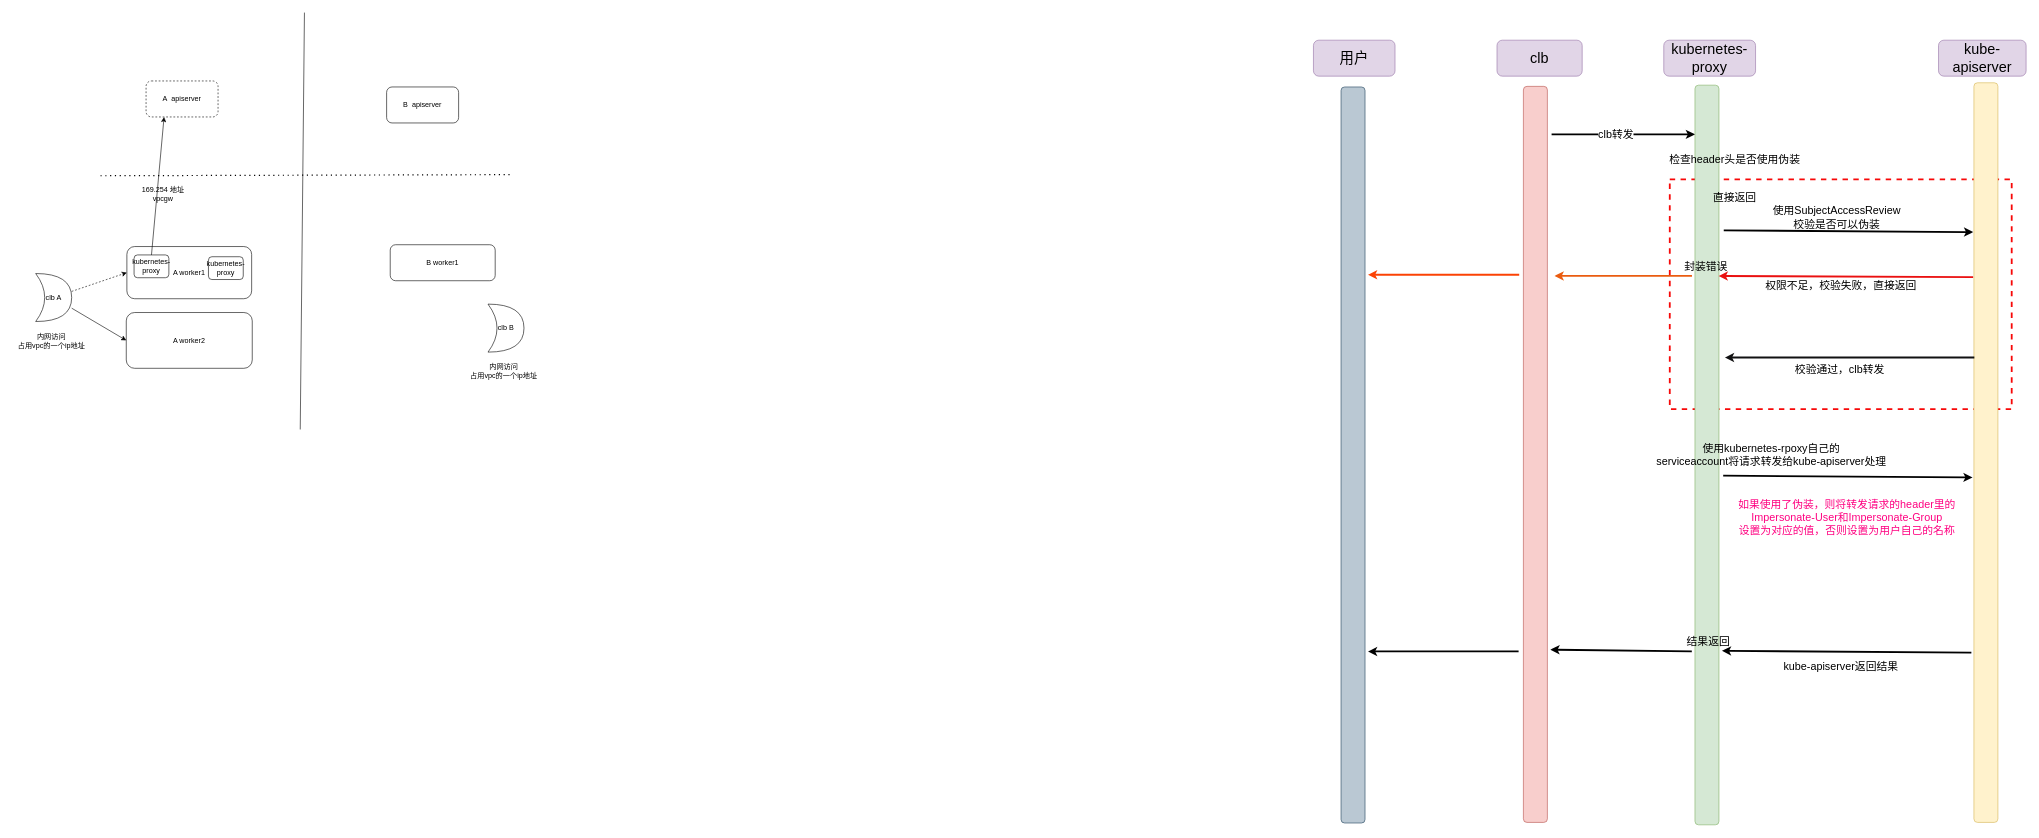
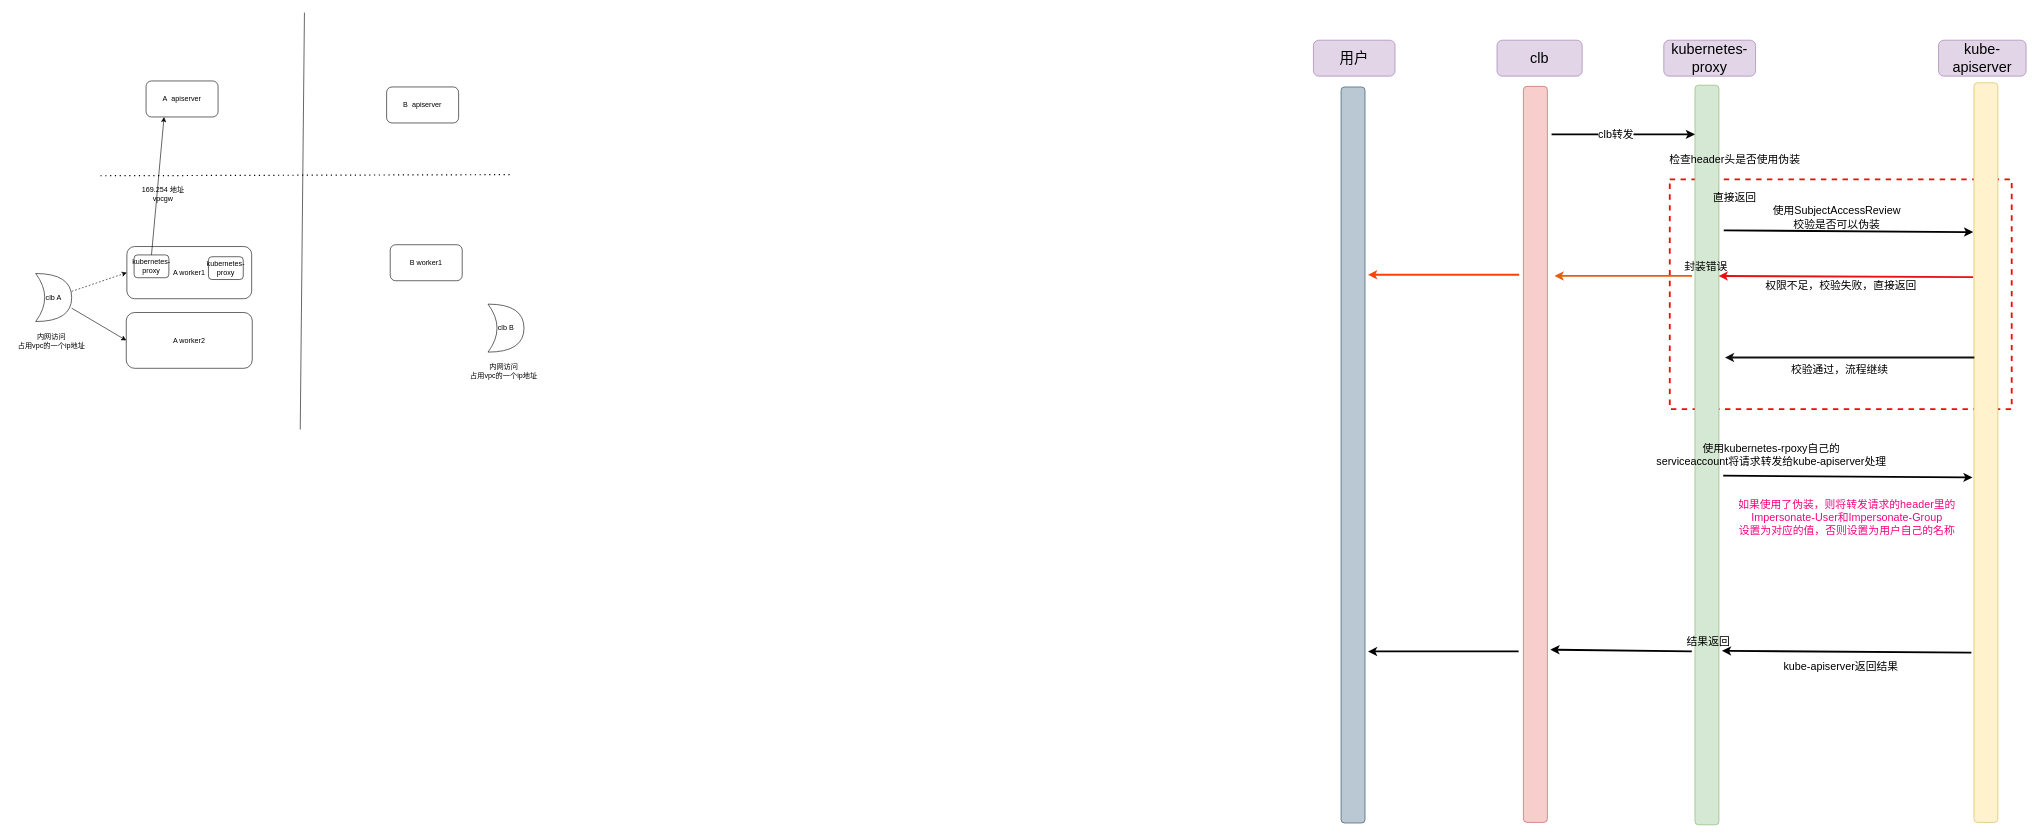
(182, 99) -> (182, 99)
(443, 263) -> (426, 263)
(1840, 369) -> (1840, 369)
